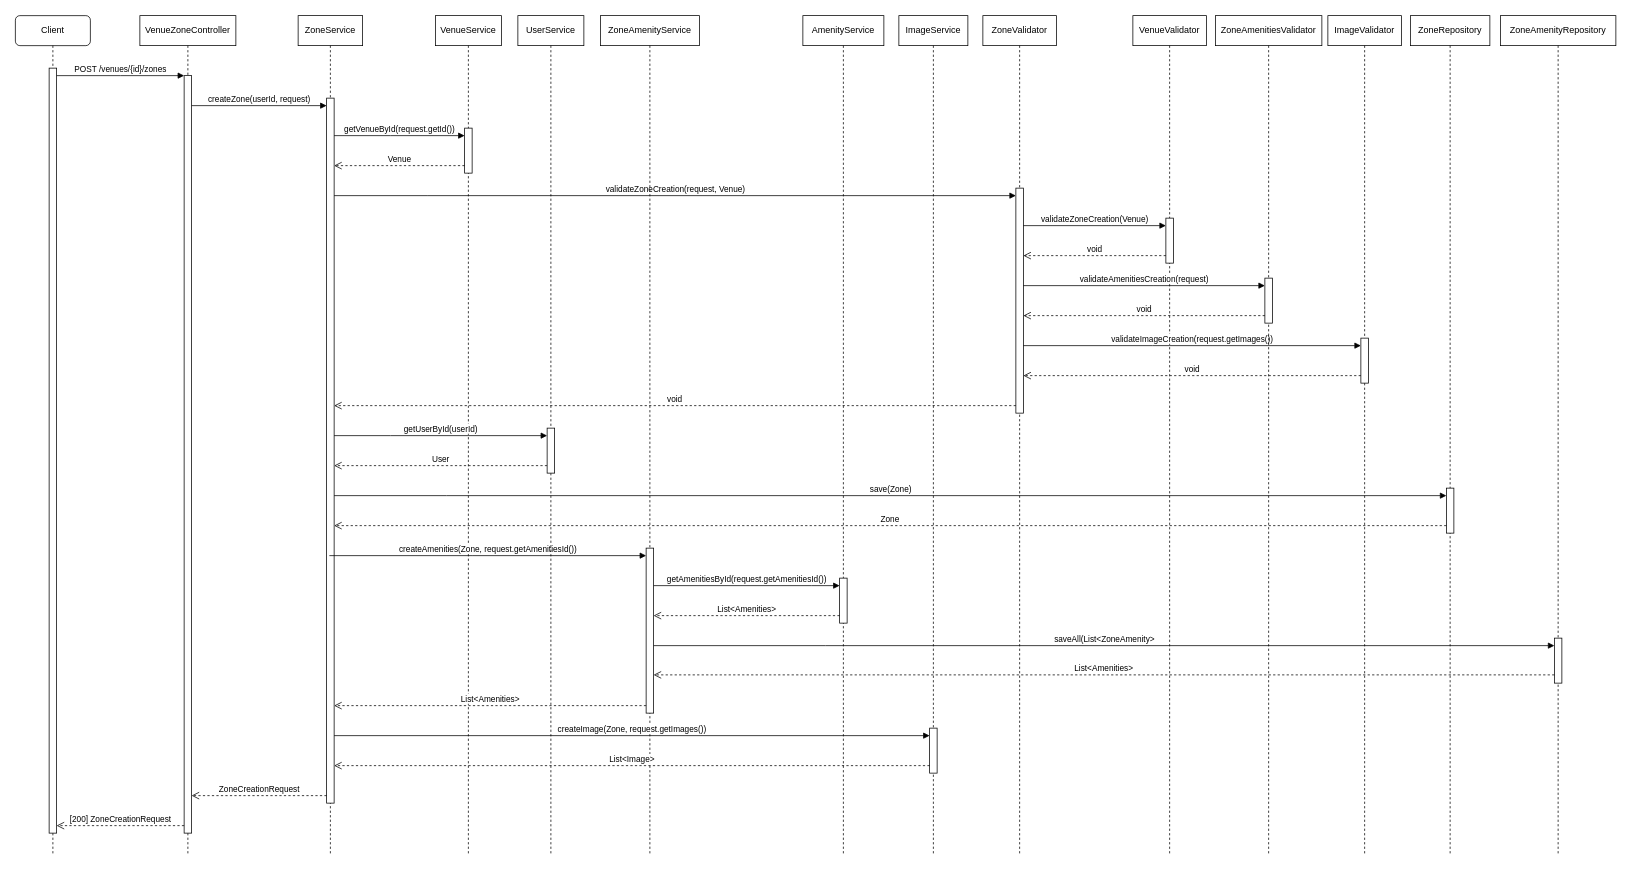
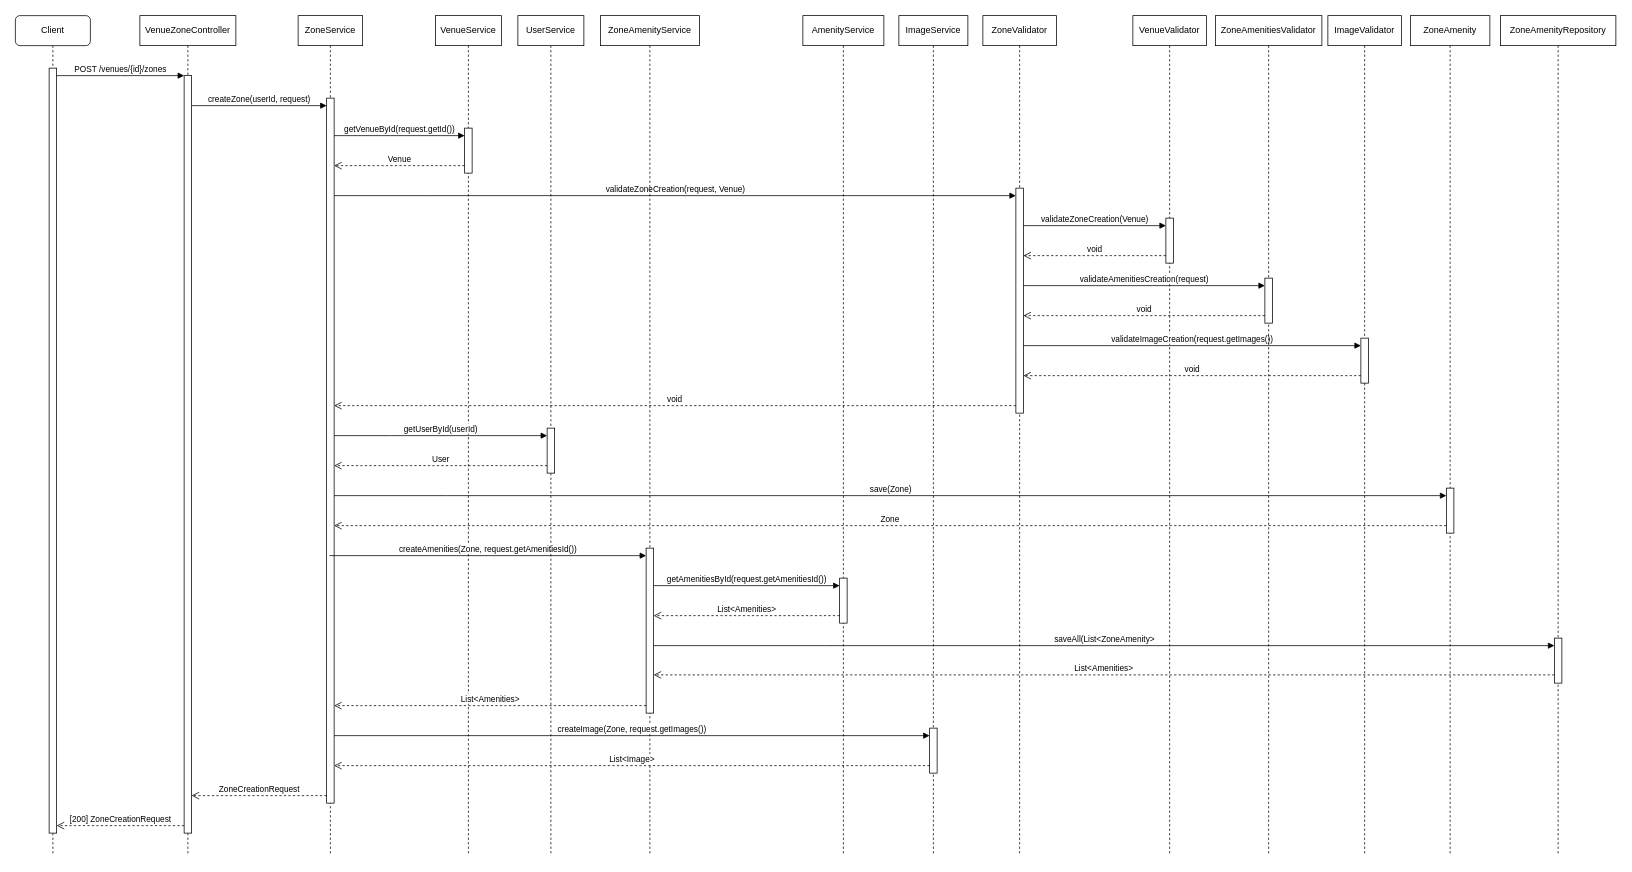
(1450, 30) -> (1450, 30)
